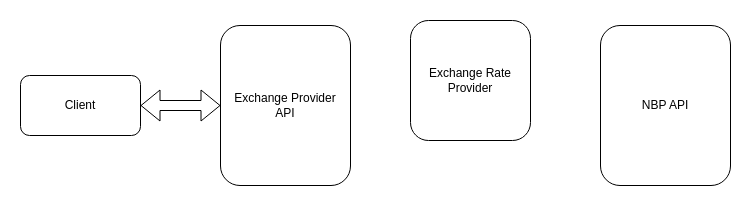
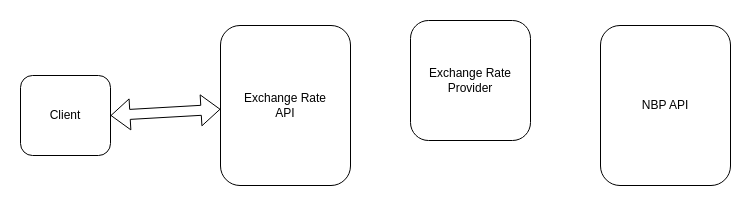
(81, 106) -> (66, 116)
(286, 106) -> (286, 106)
